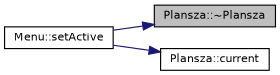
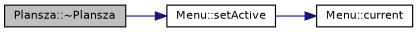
(128, 28) -> (140, 16)
(215, 59) -> (365, 16)
